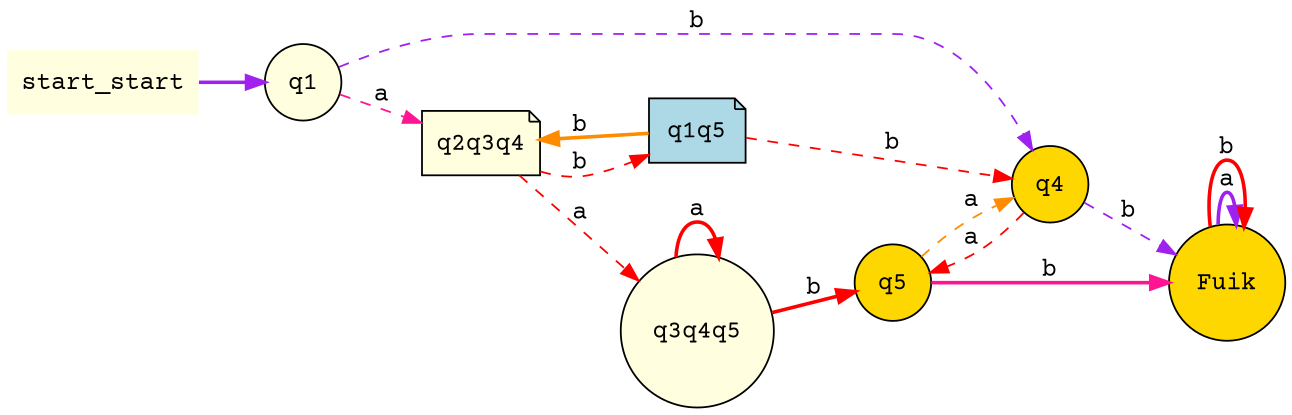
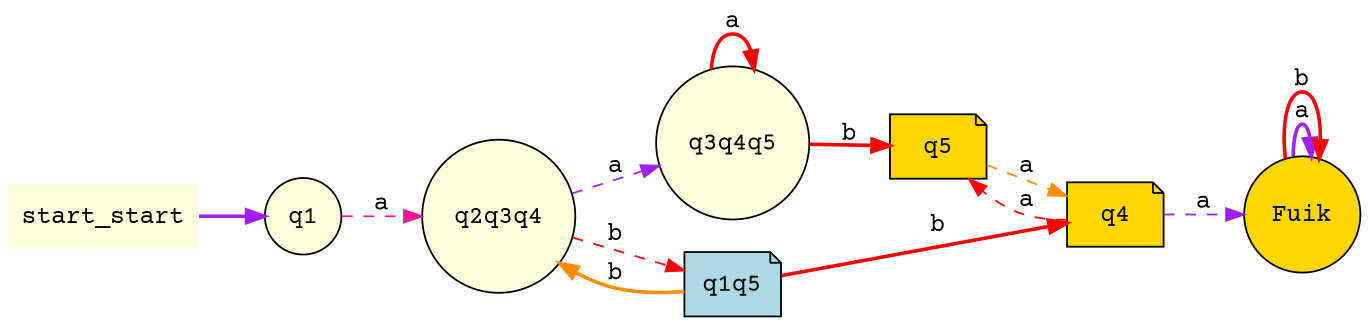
(700, 34) -> none
(481, 143) -> (499, 216)
(870, 157) -> (915, 251)
(1050, 184) -> (1115, 214)
(1129, 210) -> (1204, 201)
(572, 222) -> (607, 182)
(893, 283) -> (938, 147)
(1041, 283) -> none
